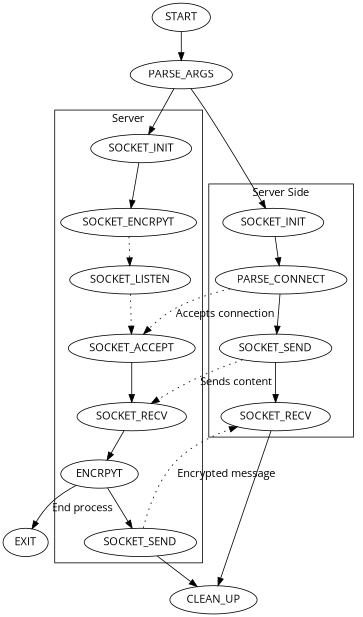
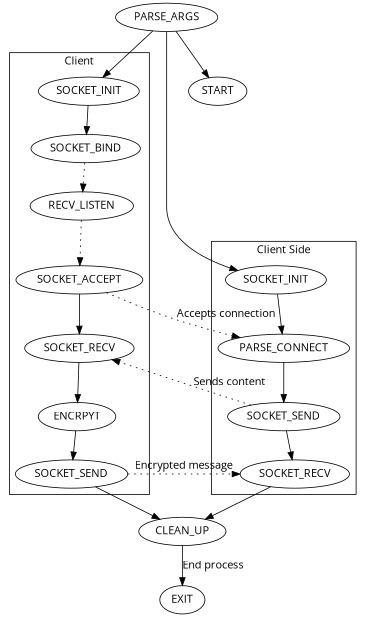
(181, 42) -> (190, 51)
(129, 119) -> (79, 62)
(281, 193) -> (284, 250)
(129, 222) -> (86, 149)
(130, 280) -> (82, 206)
(187, 303) -> (168, 317)
(49, 505) -> (182, 562)
